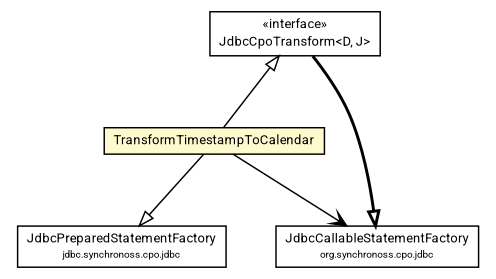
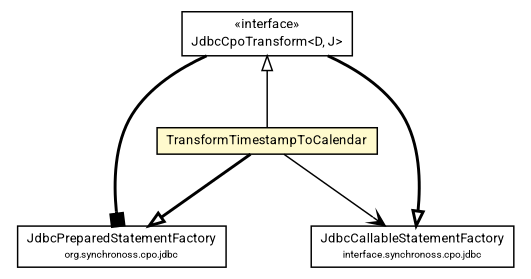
none -> (131, 116)
(177, 184) -> (206, 186)
(122, 255) -> (122, 255)
(377, 255) -> (413, 255)
